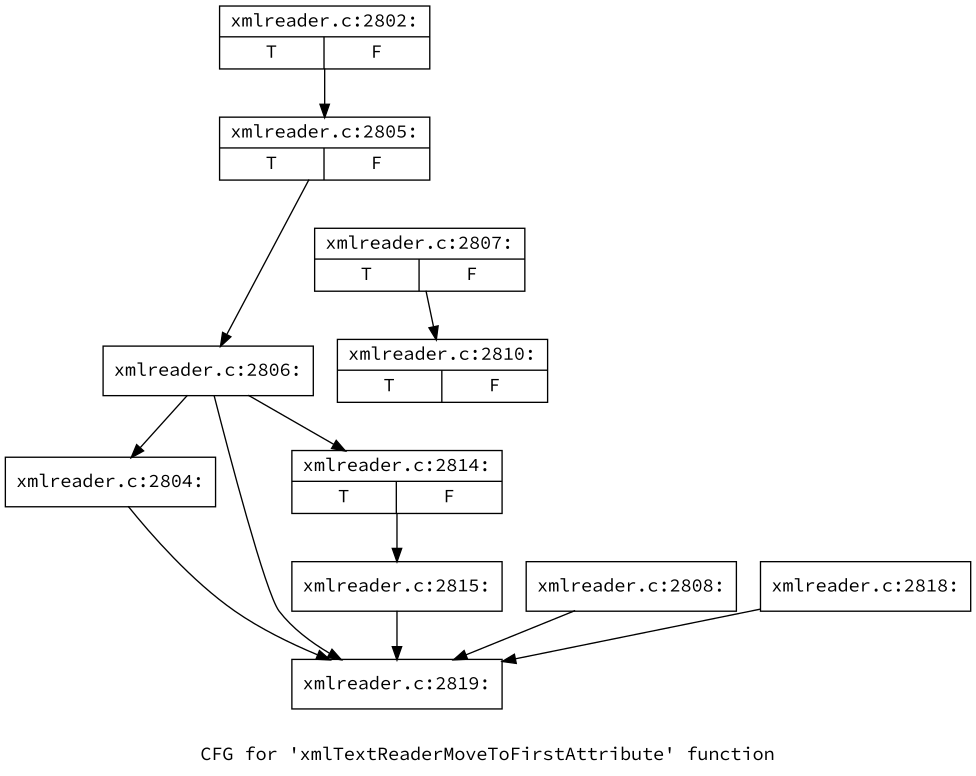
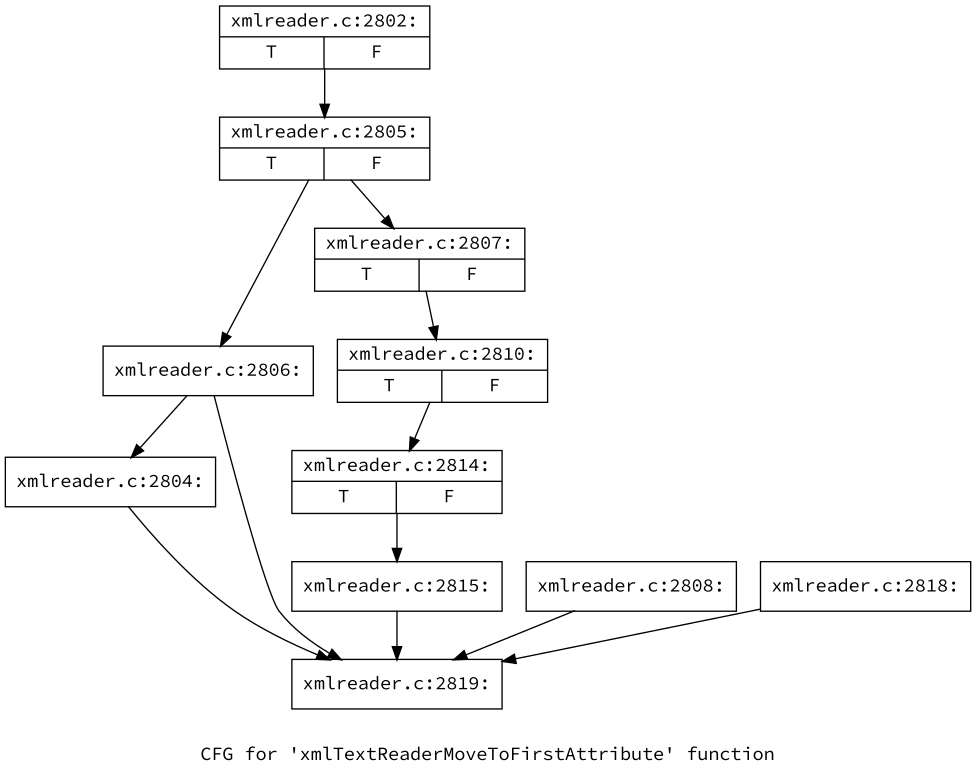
none -> (368, 199)
(291, 420) -> (422, 420)
